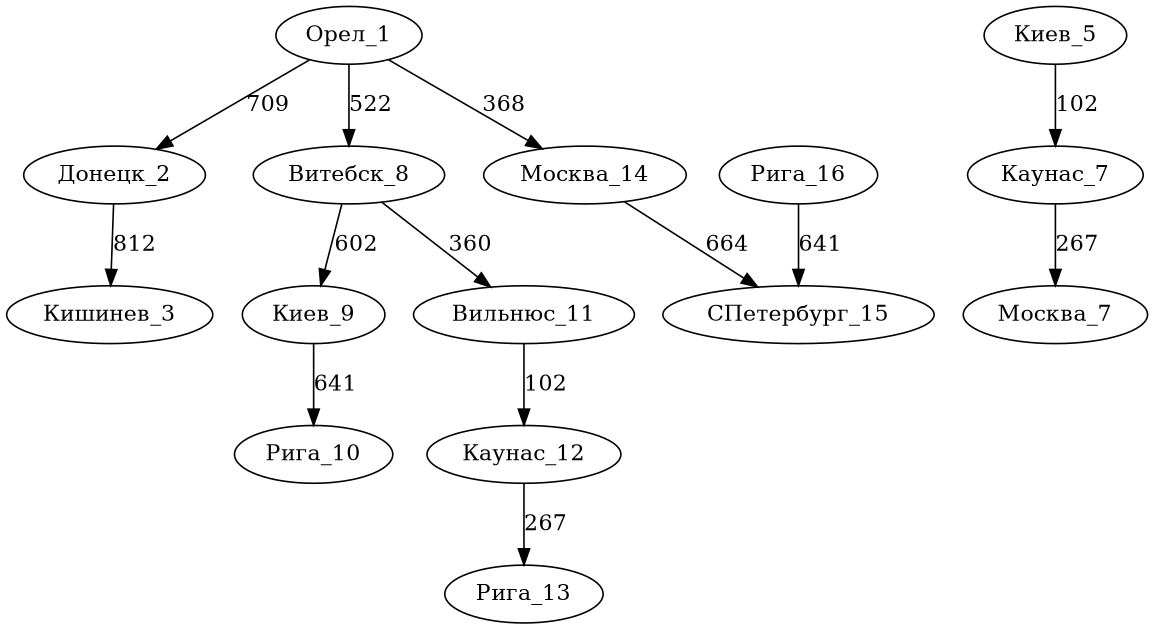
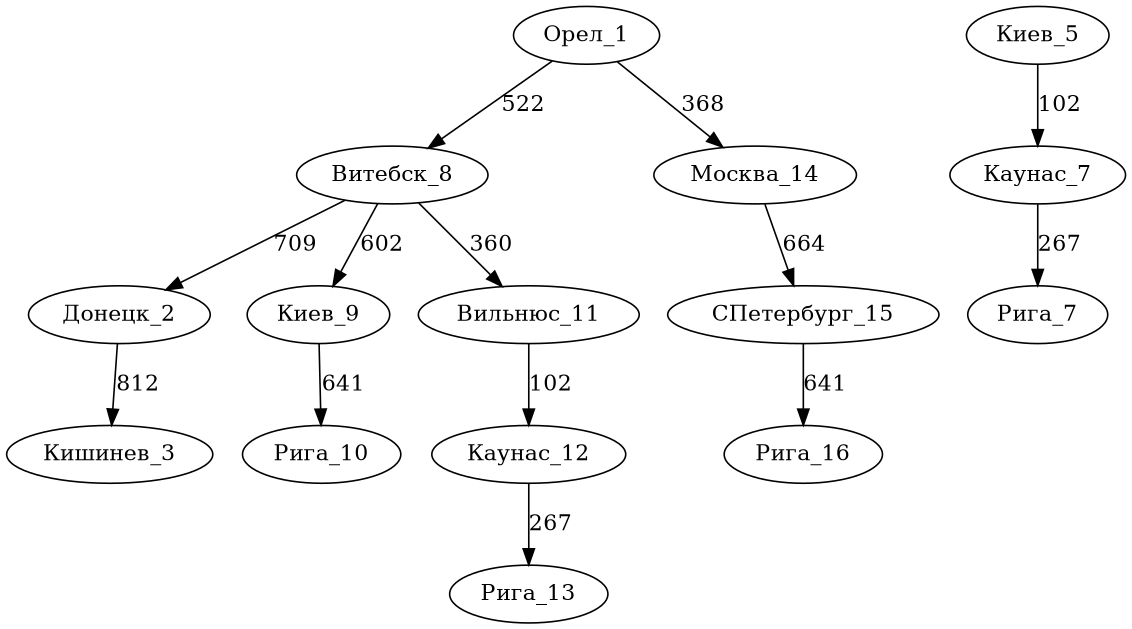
(240, 100) -> (263, 241)
(799, 237) -> (803, 376)
(1055, 315) -> (1038, 315)
